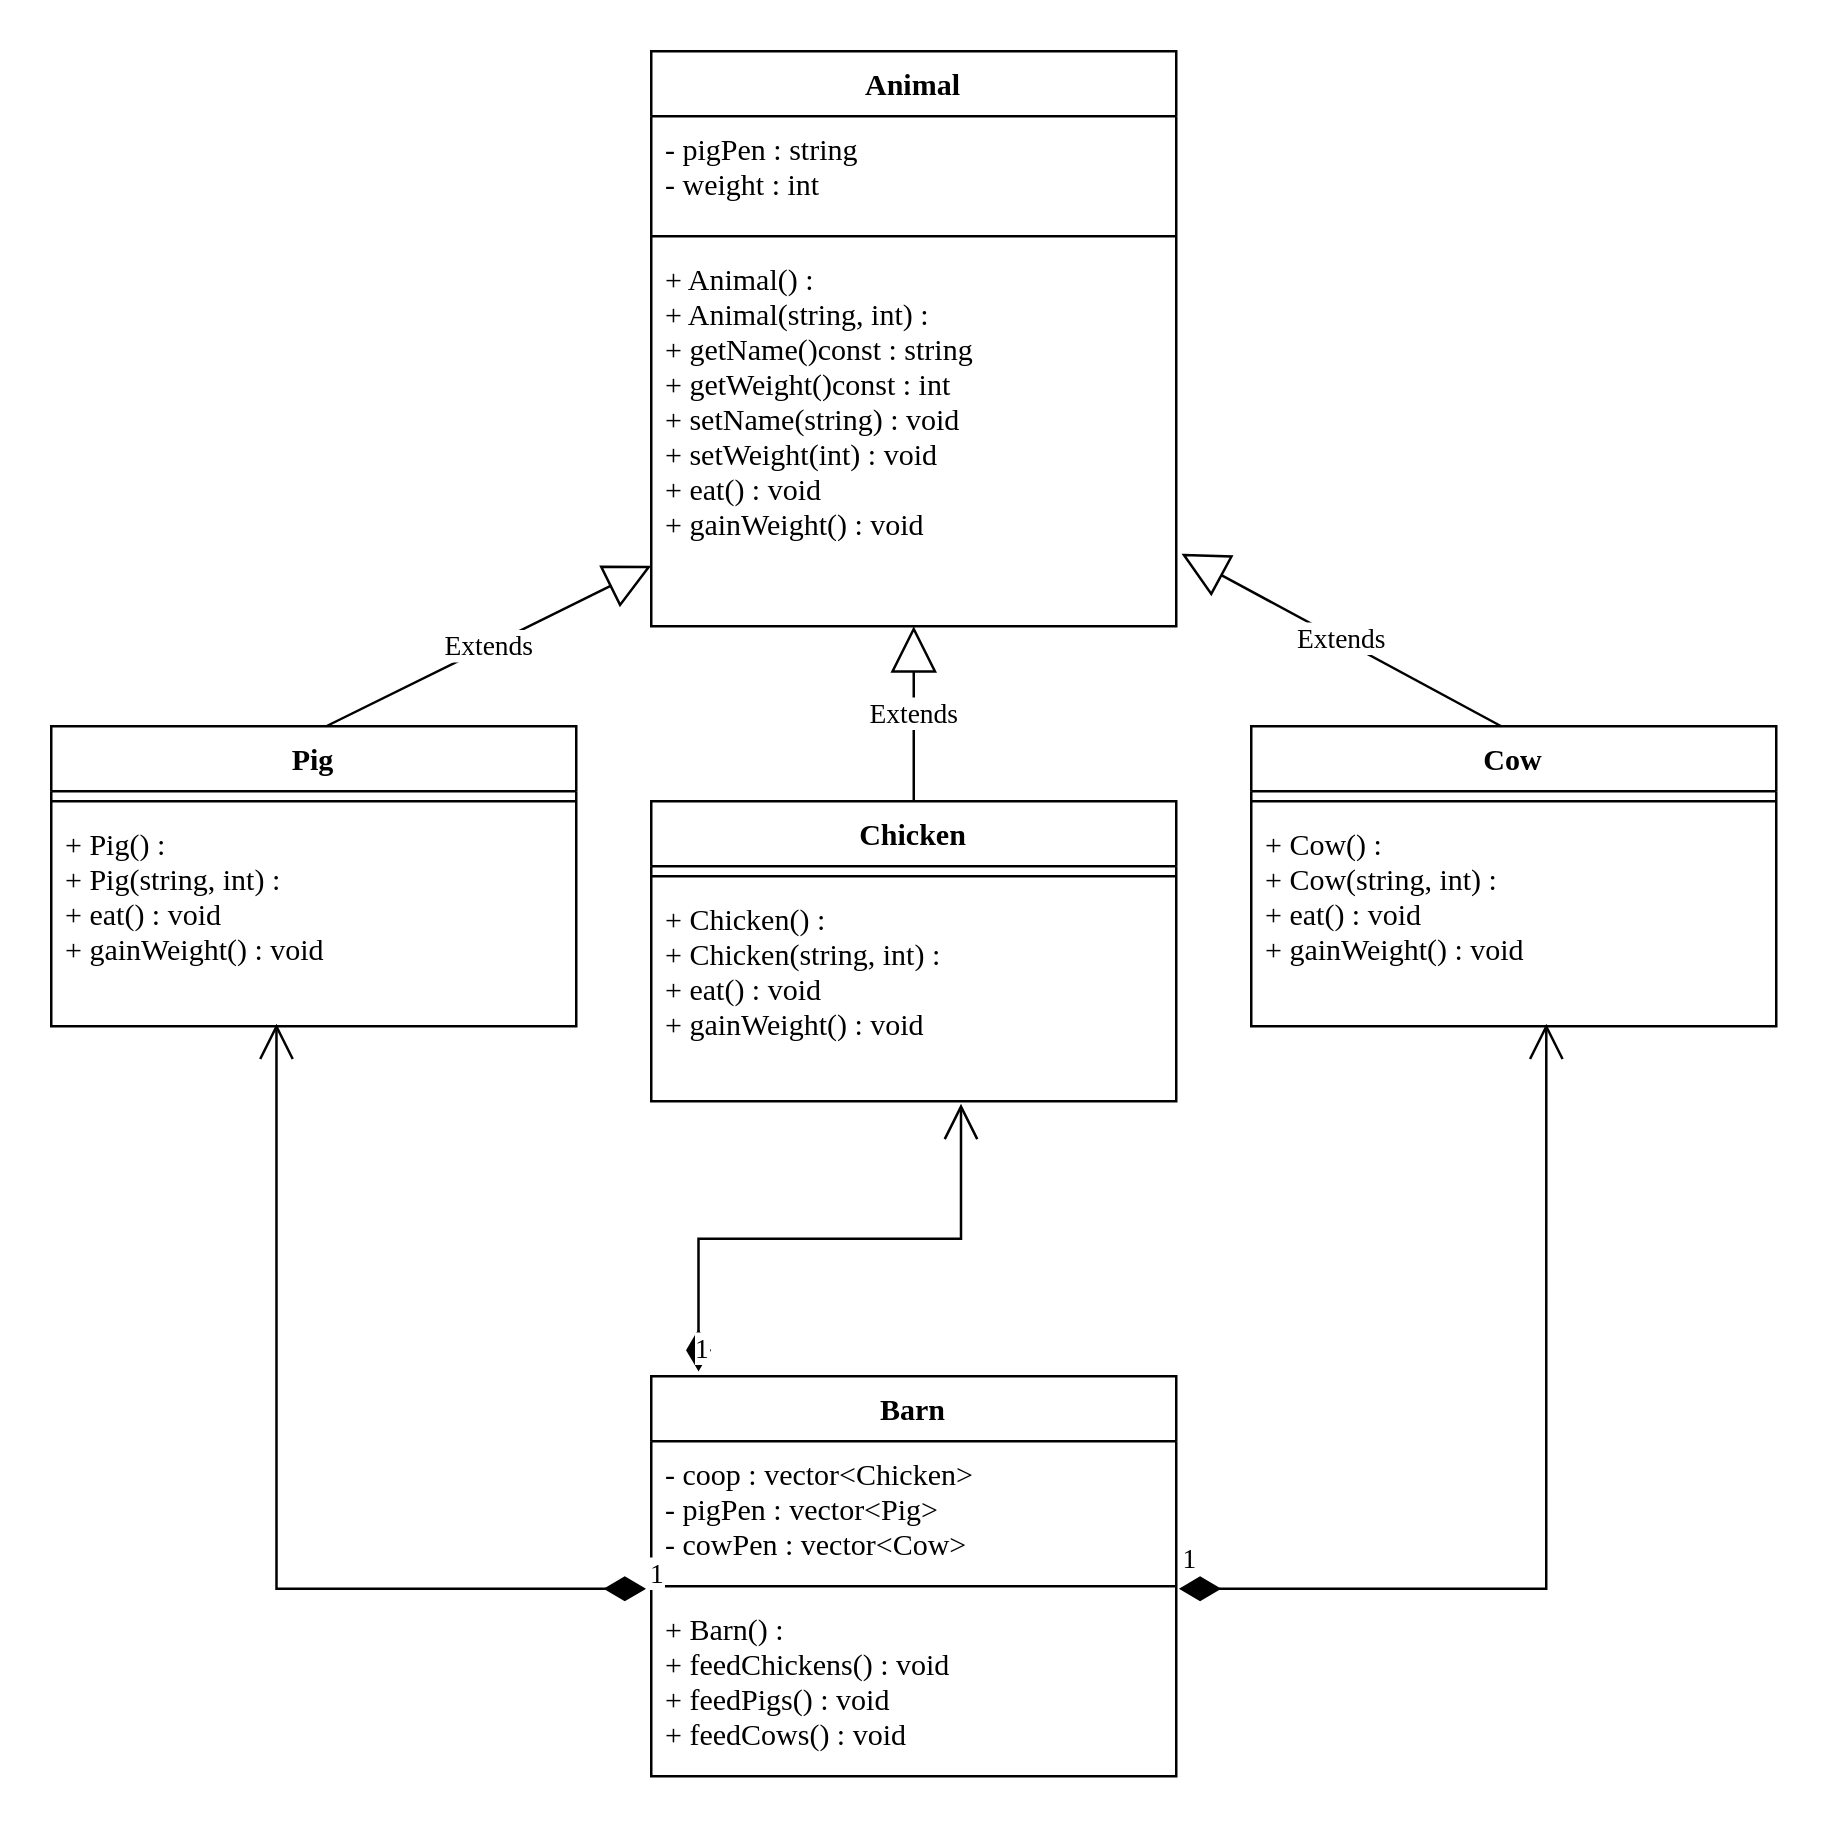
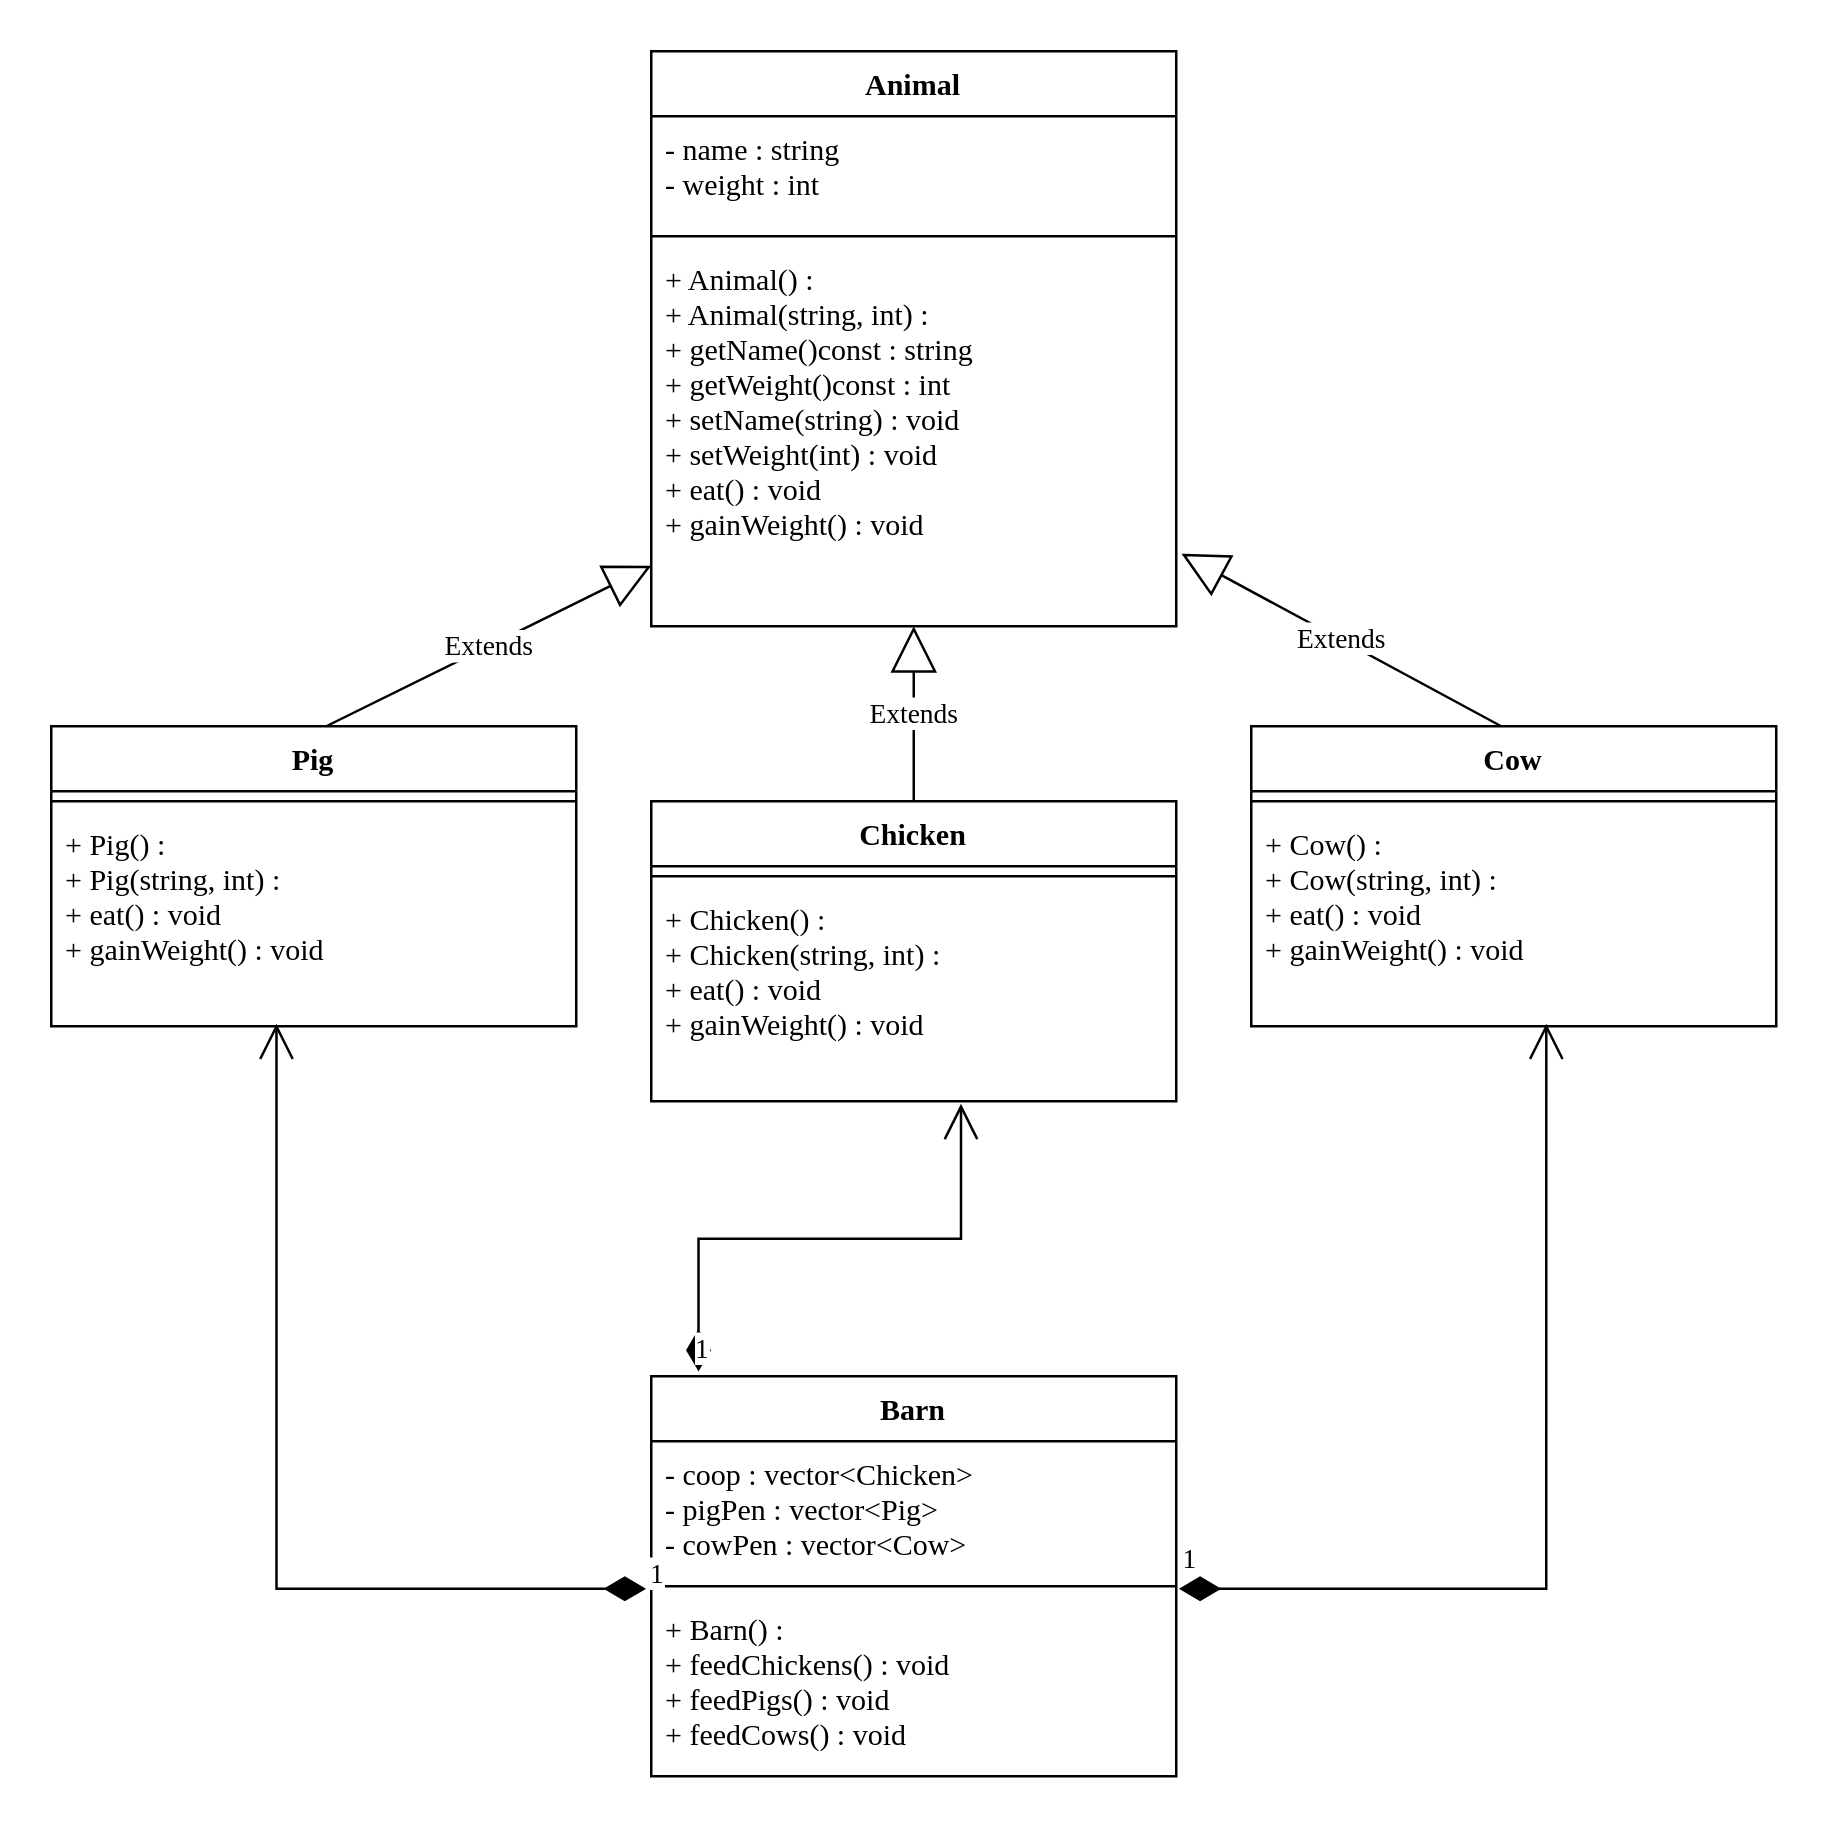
(784, 150) -> (772, 150)
